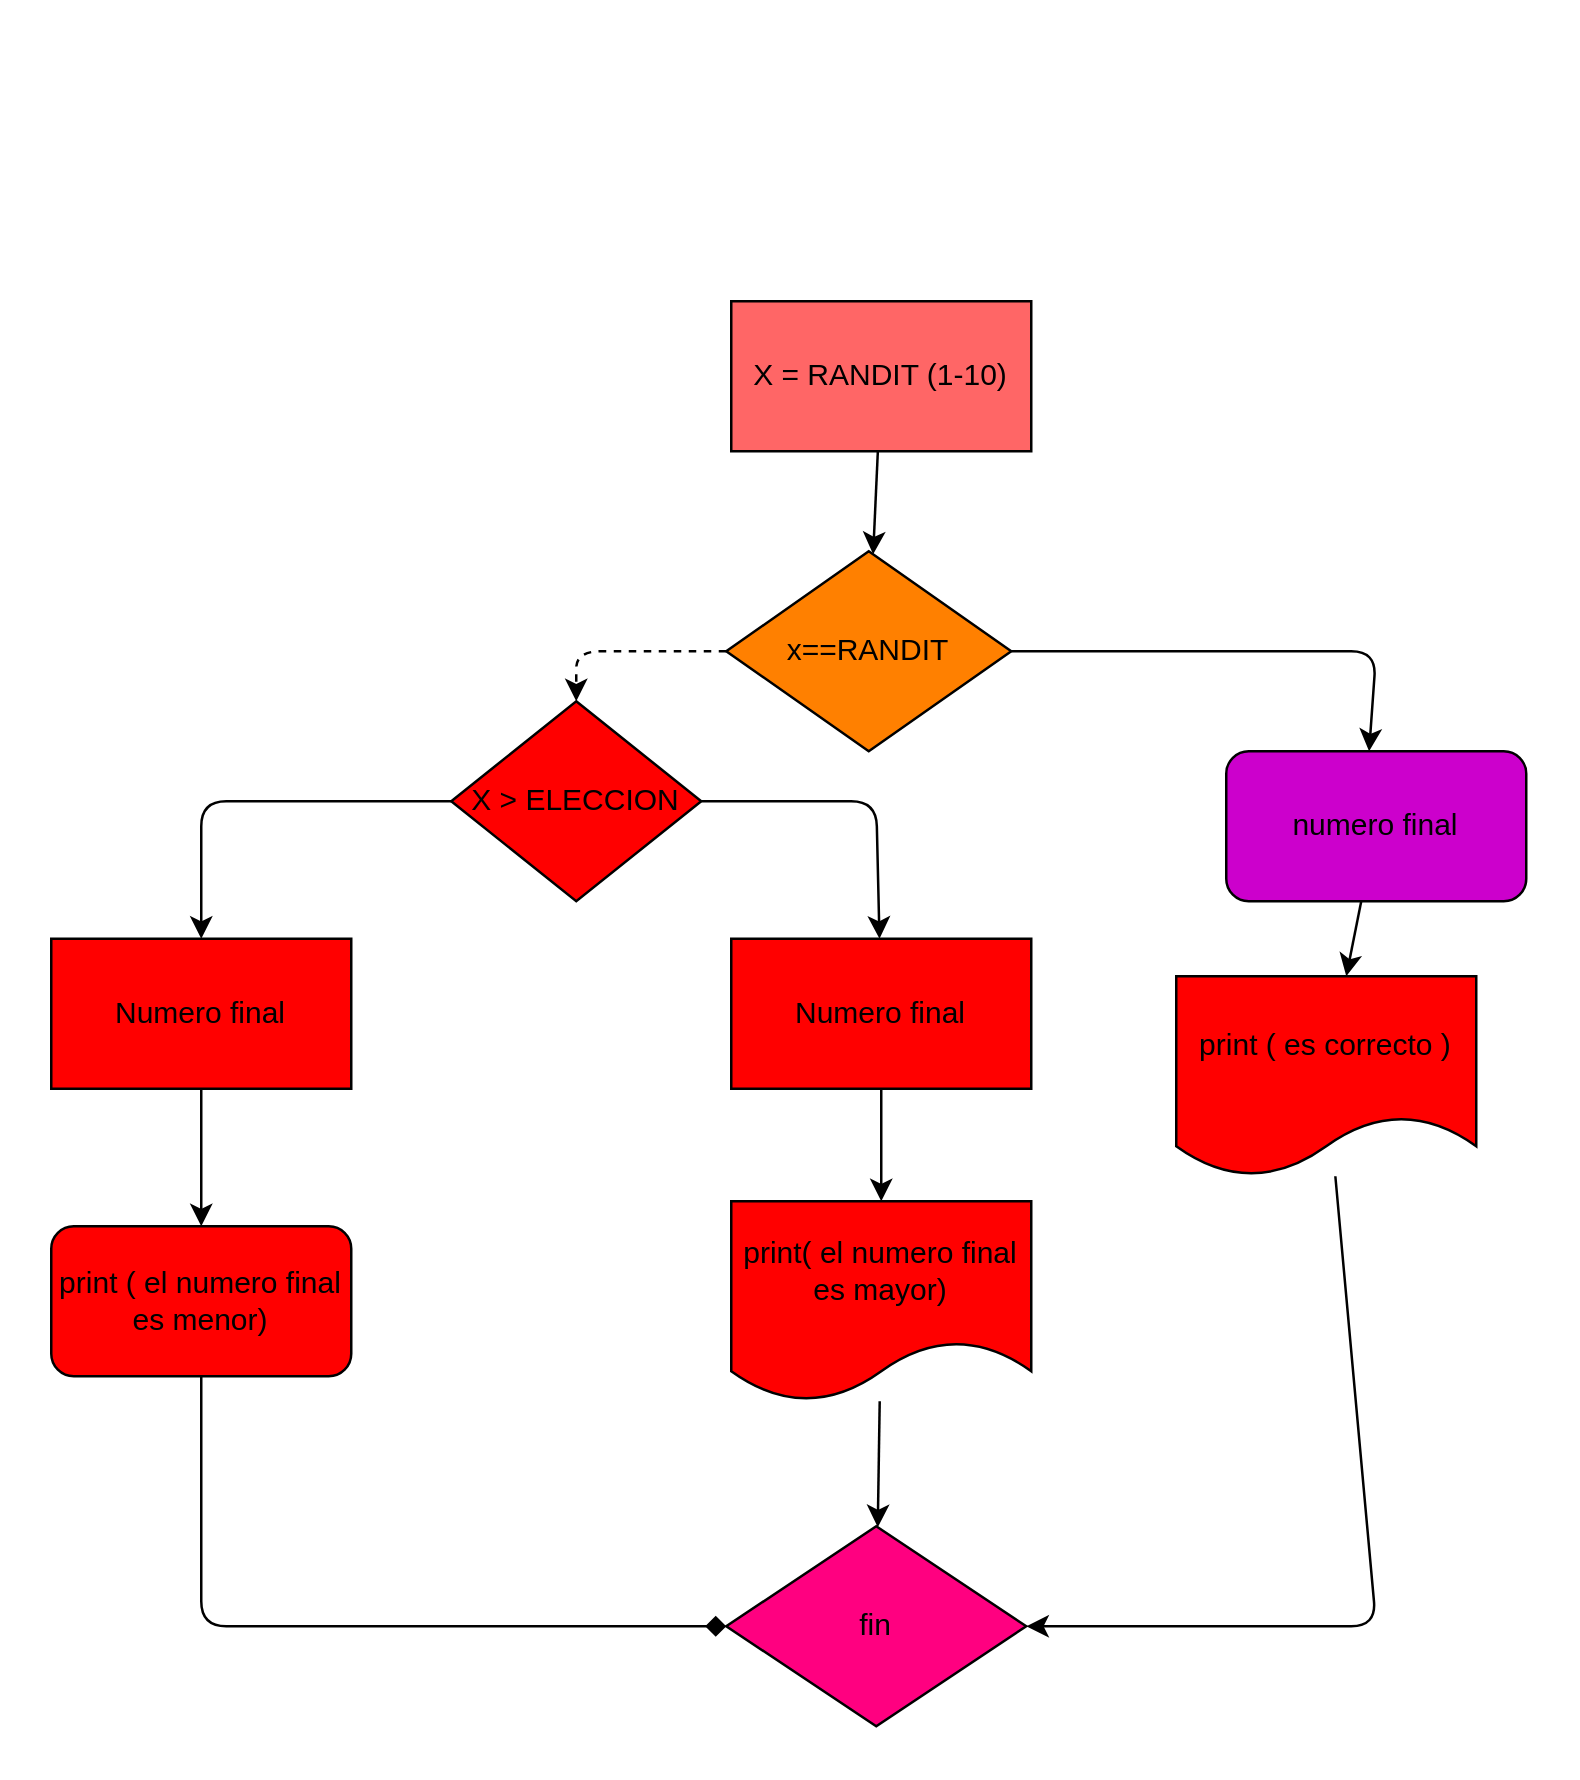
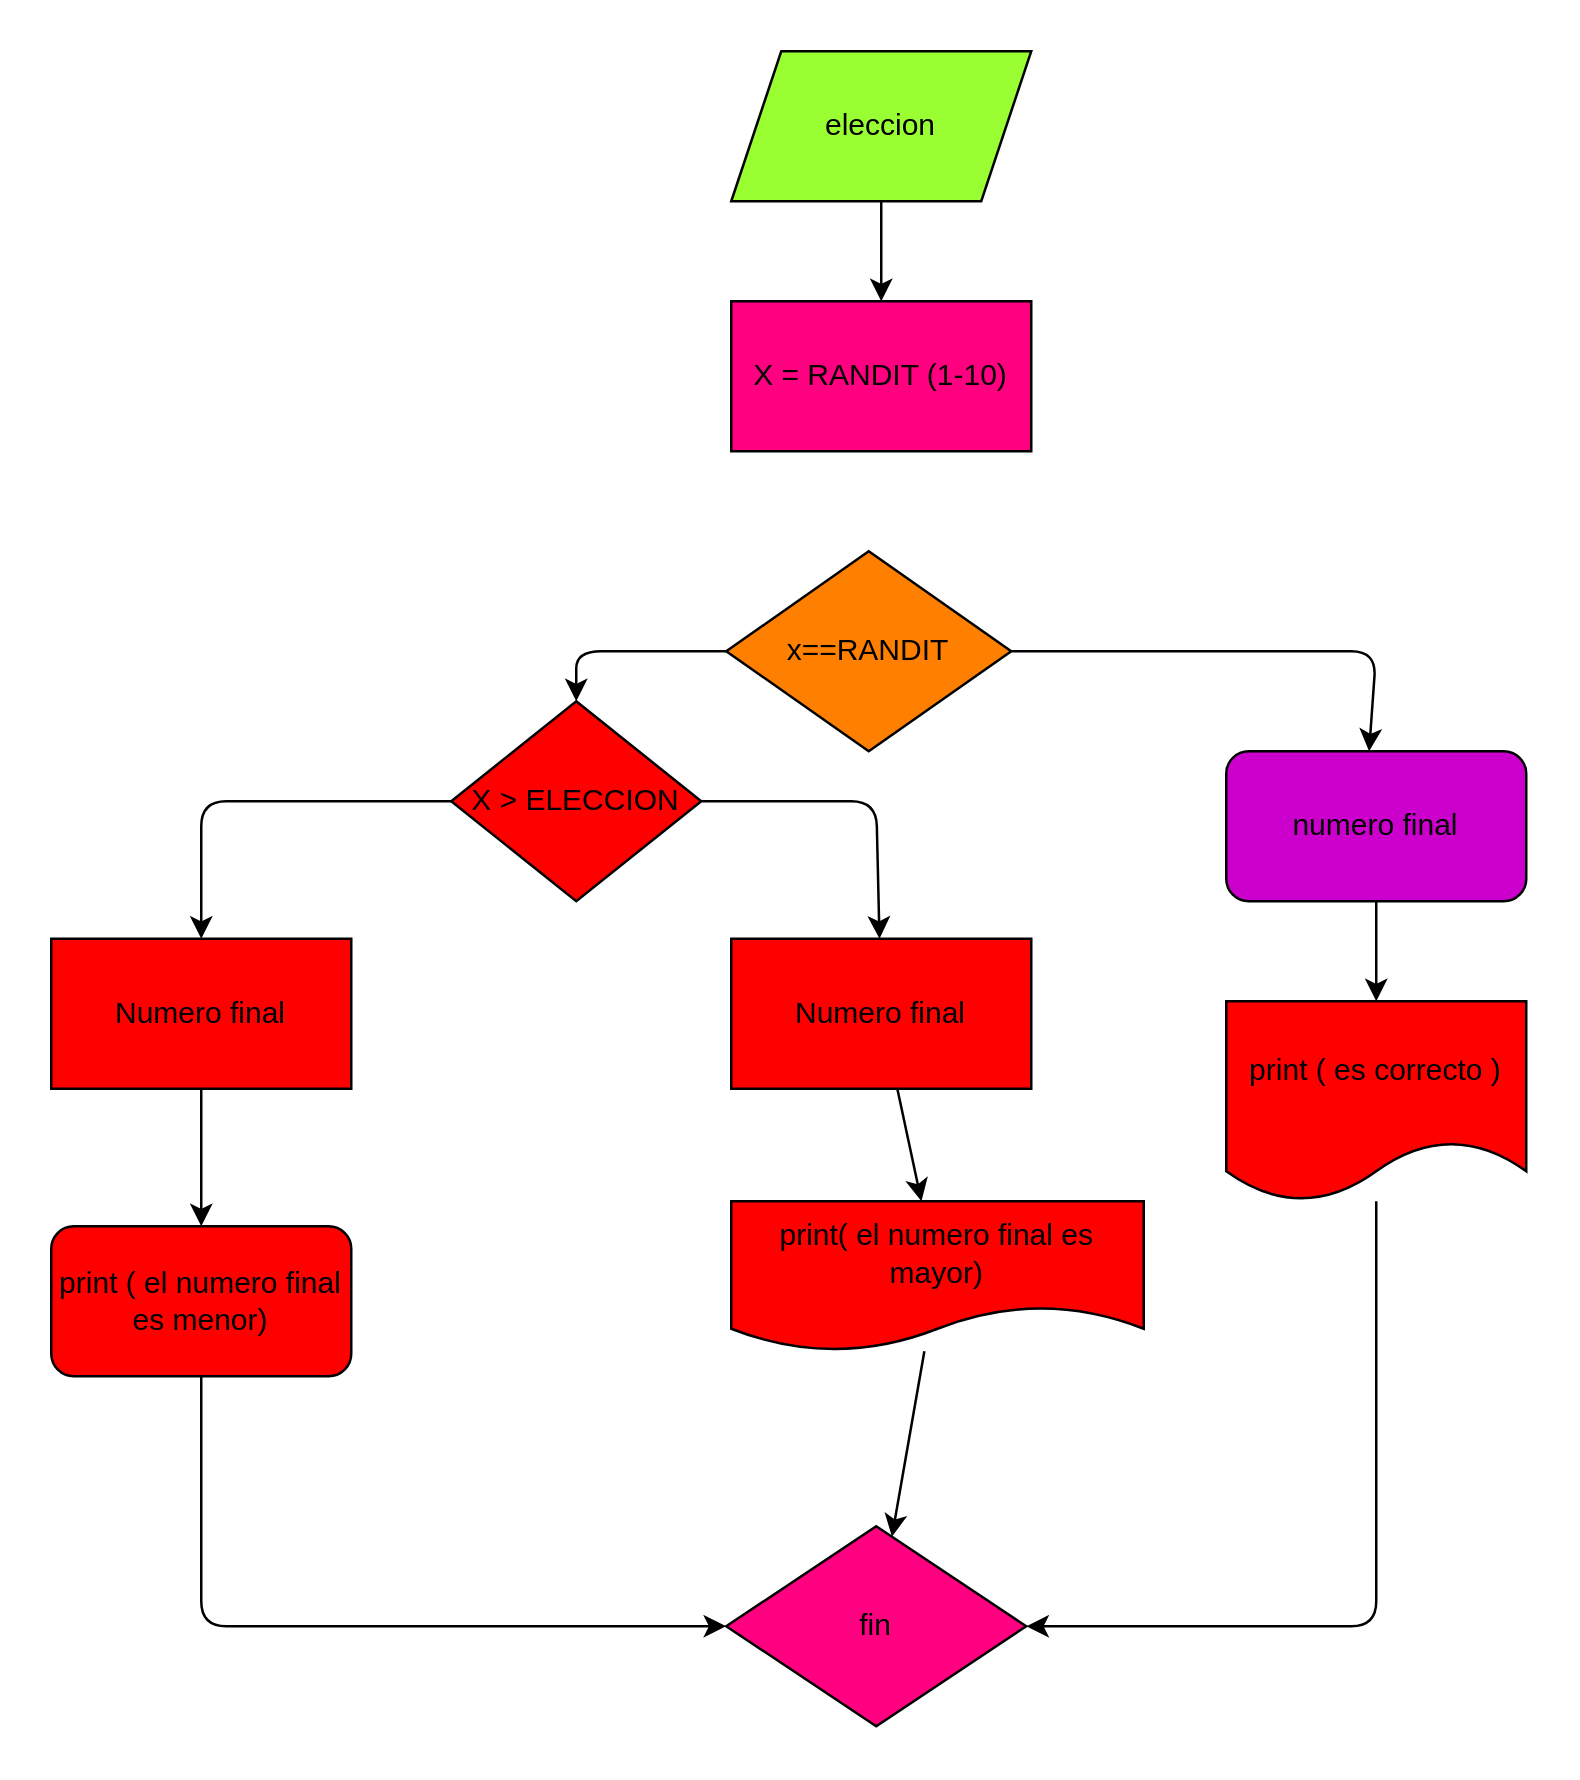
none -> (881, 126)
none -> (881, 243)
(881, 376) -> (881, 376)
(876, 494) -> none
(638, 651) -> (638, 651)
(1326, 1076) -> (1376, 1101)
(881, 1301) -> (938, 1276)
(706, 1626) -> (707, 1626)
